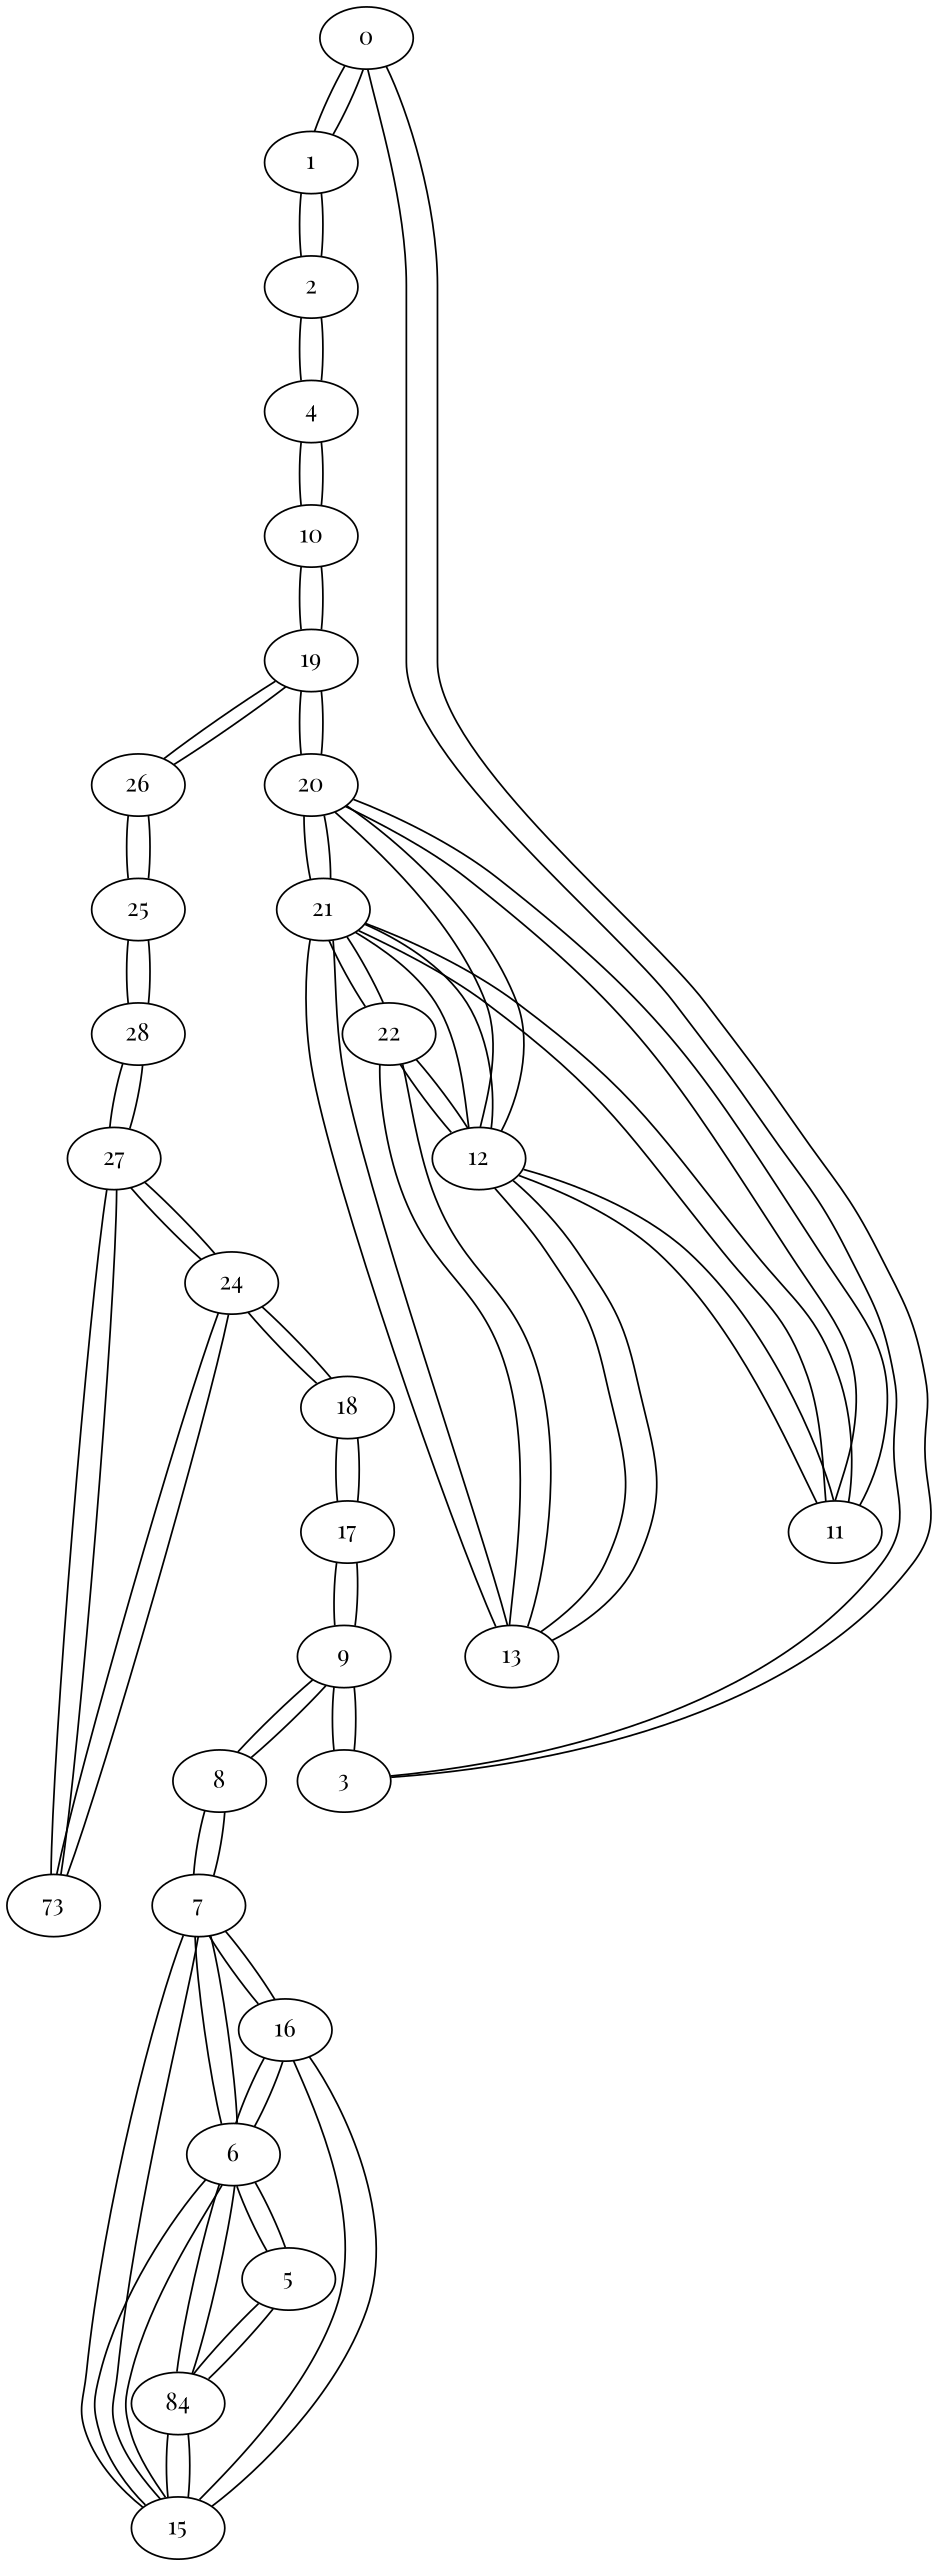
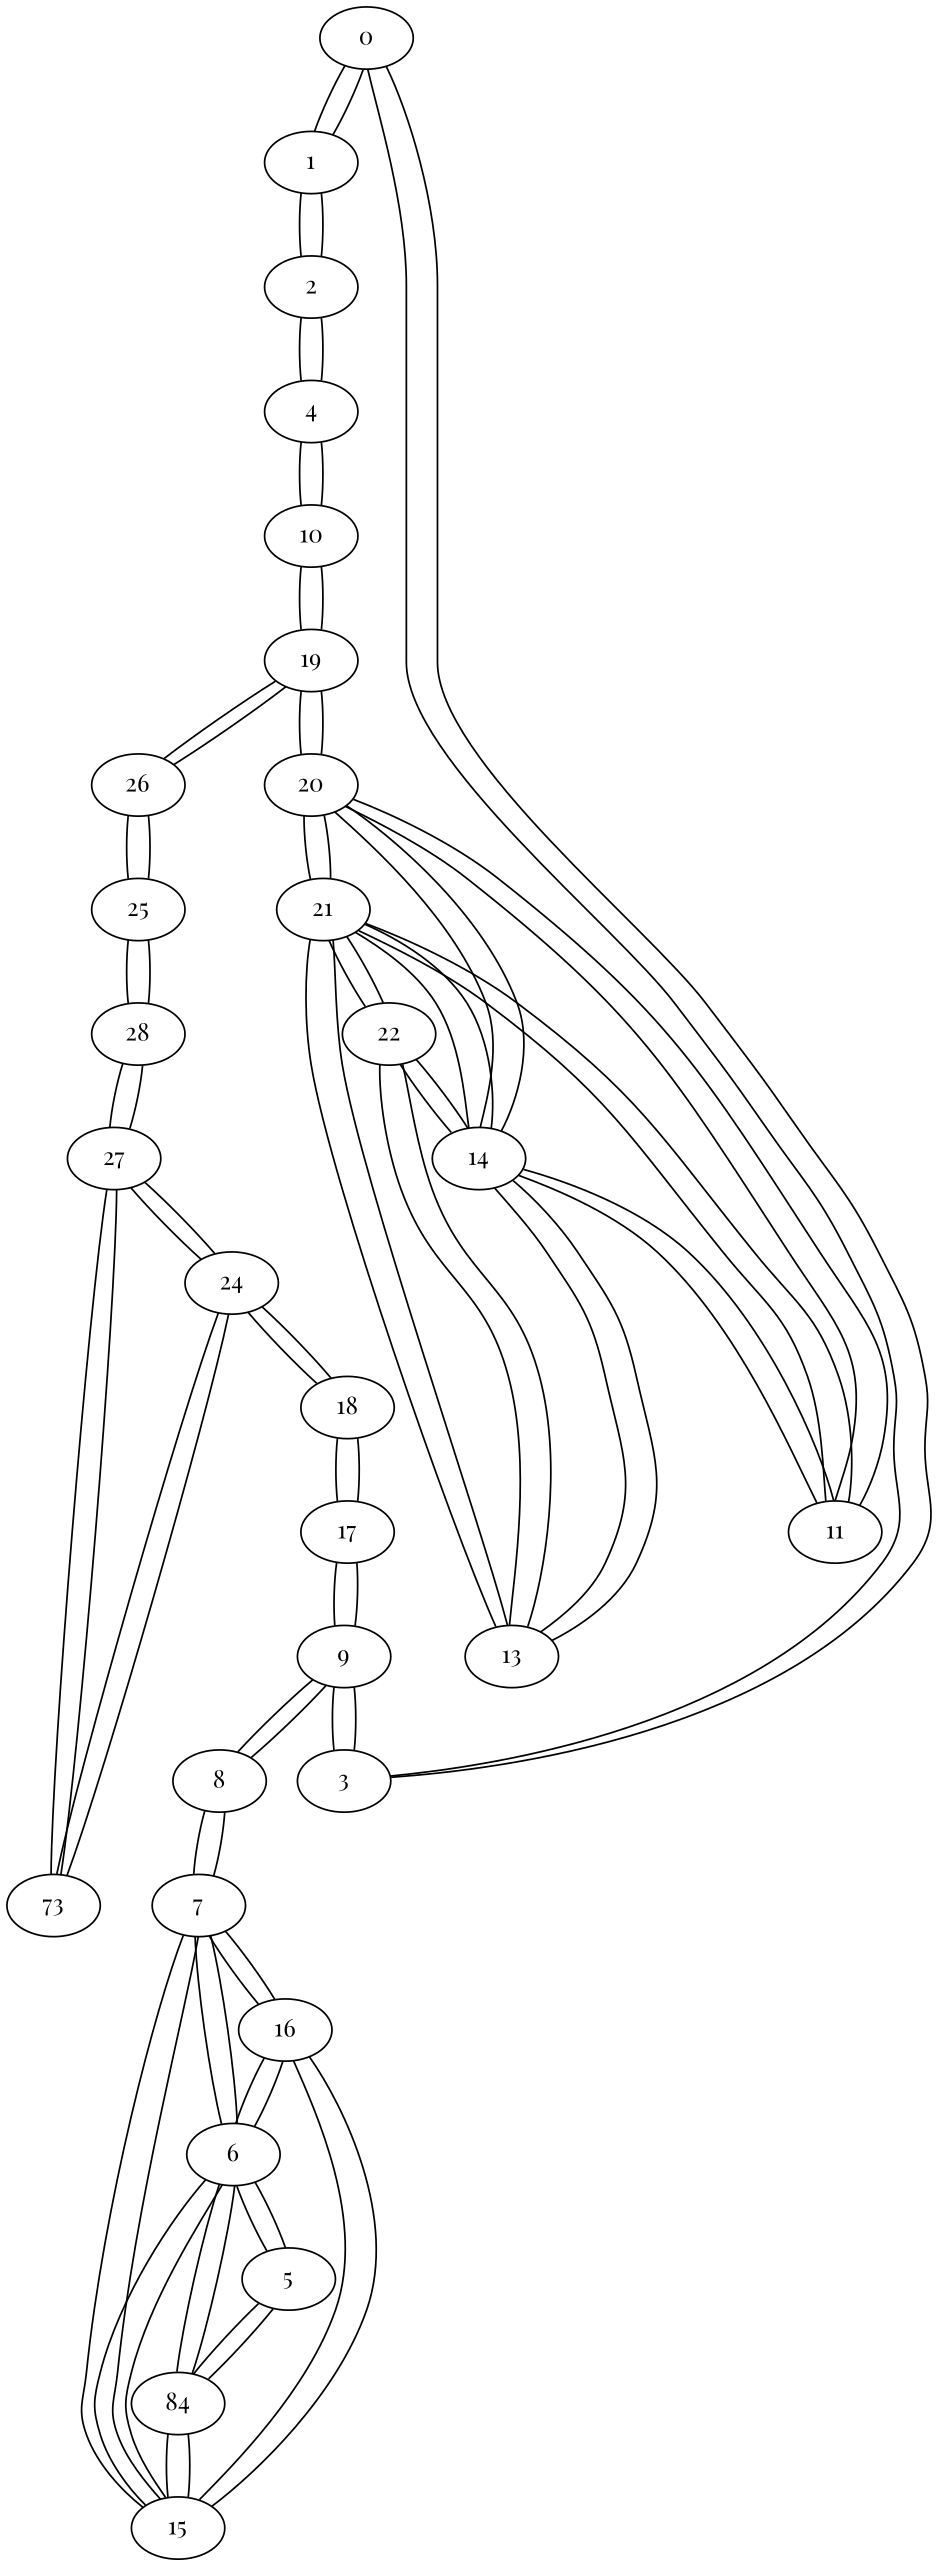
(479, 1159) -> (479, 1159)
